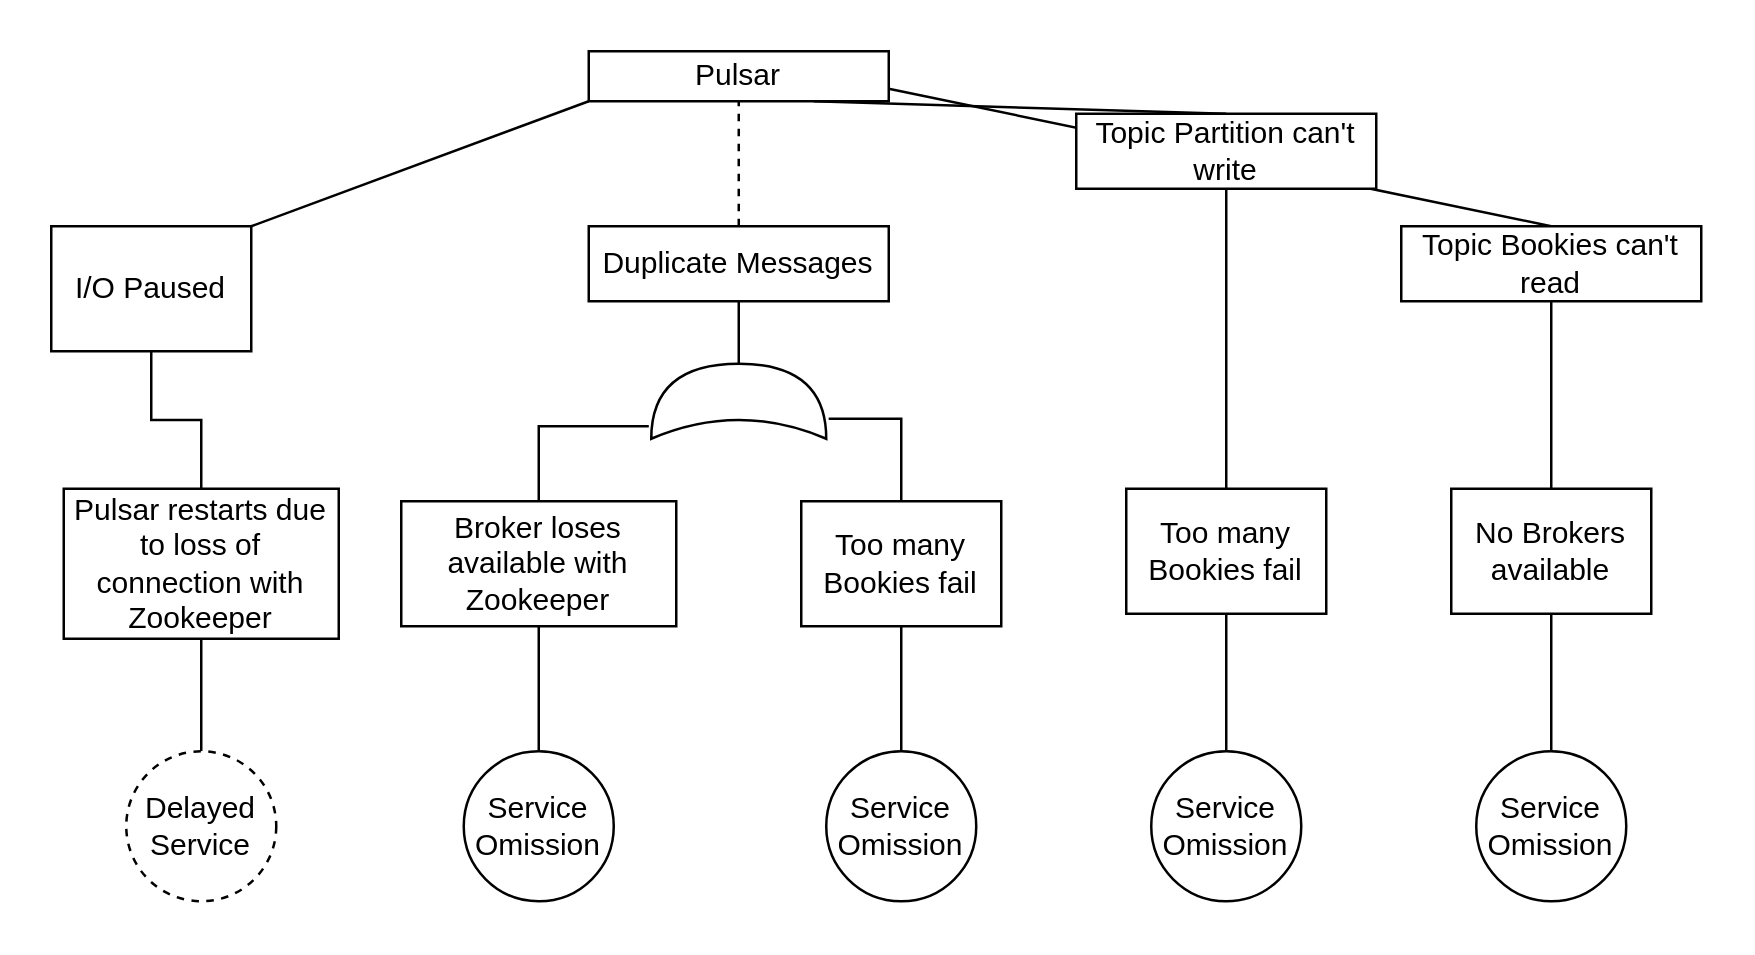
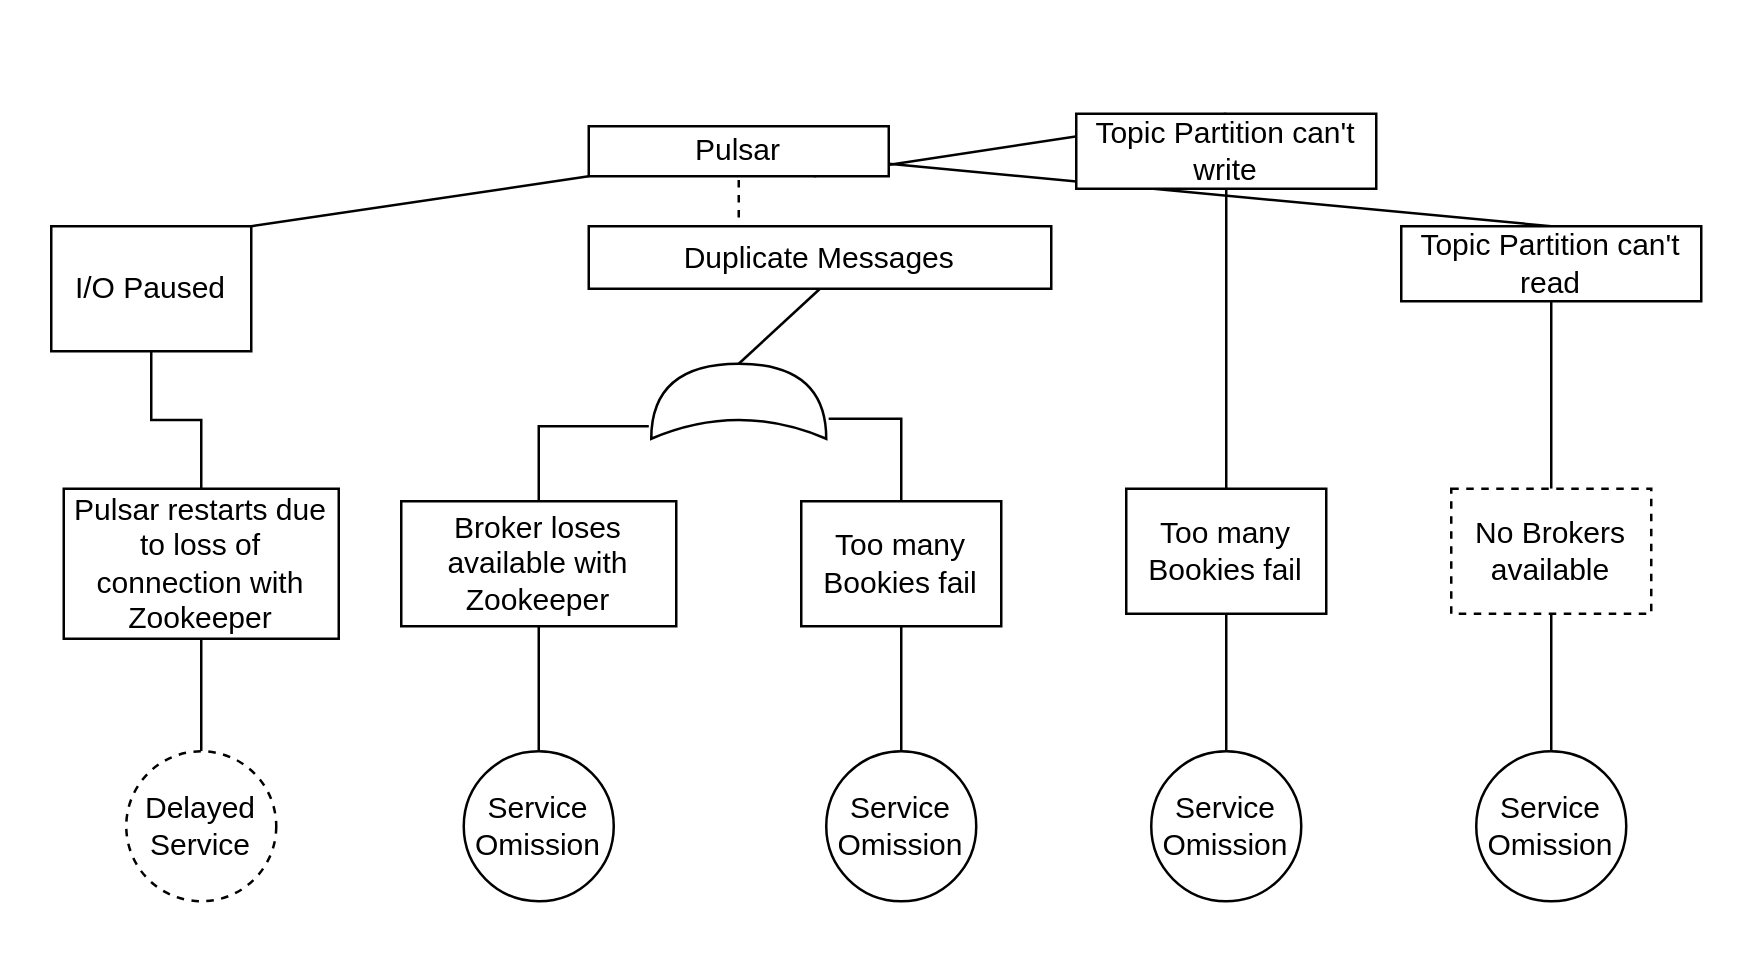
(739, 76) -> (739, 151)
(739, 264) -> (820, 258)
(1551, 264) -> (1551, 264)
(1551, 551) -> (1551, 551)
